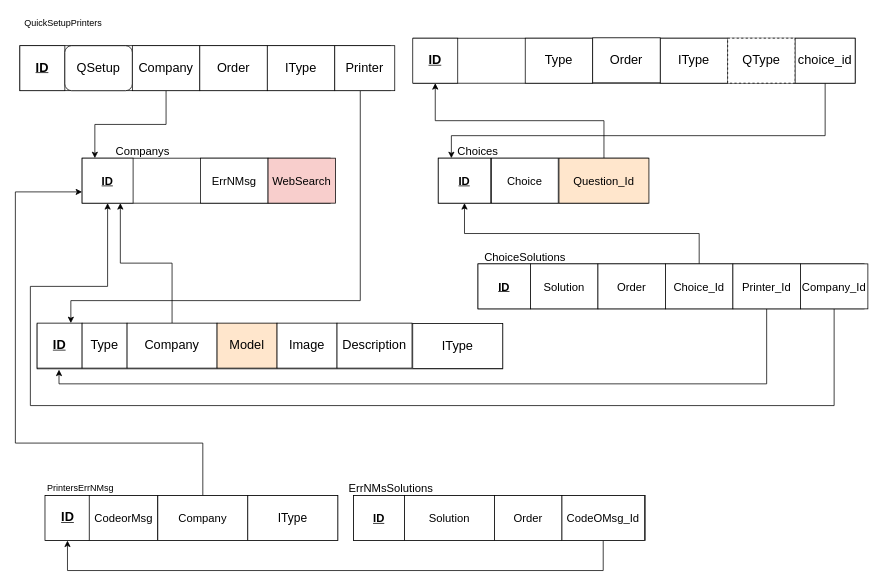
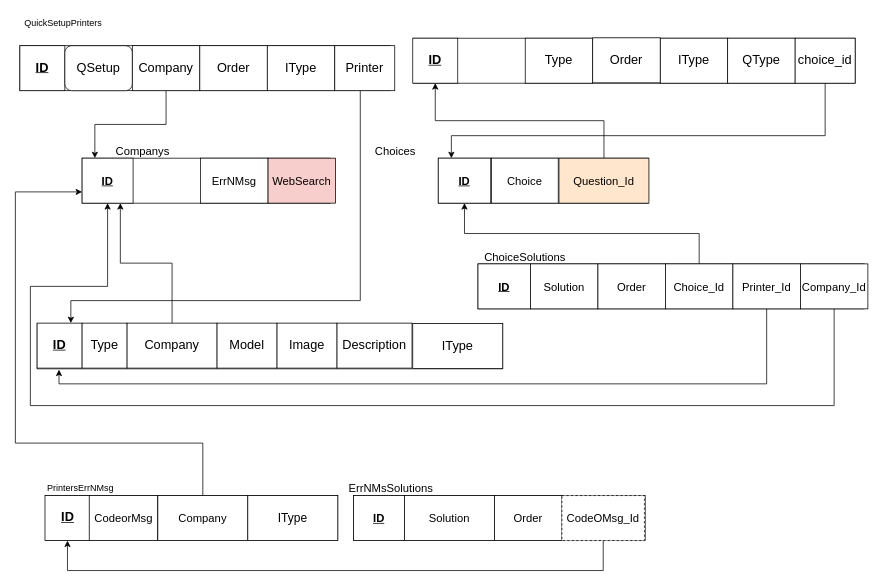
(762, 60) -> (762, 60)
(478, 150) -> (396, 150)
(247, 345) -> (247, 345)
(603, 518) -> (603, 518)
